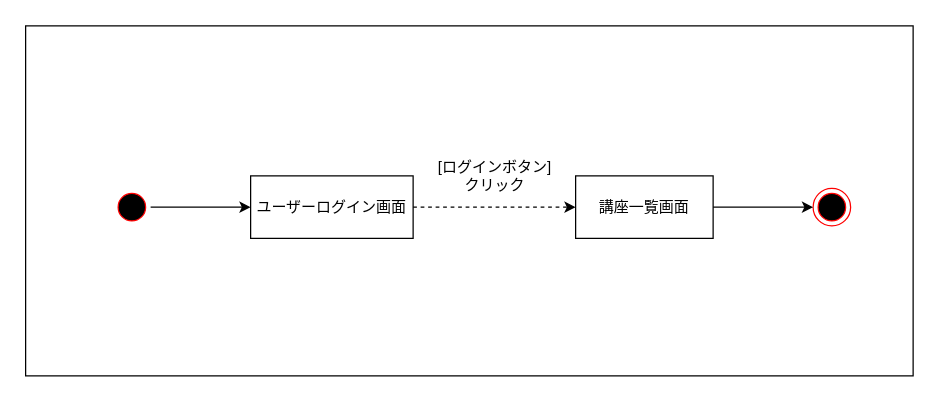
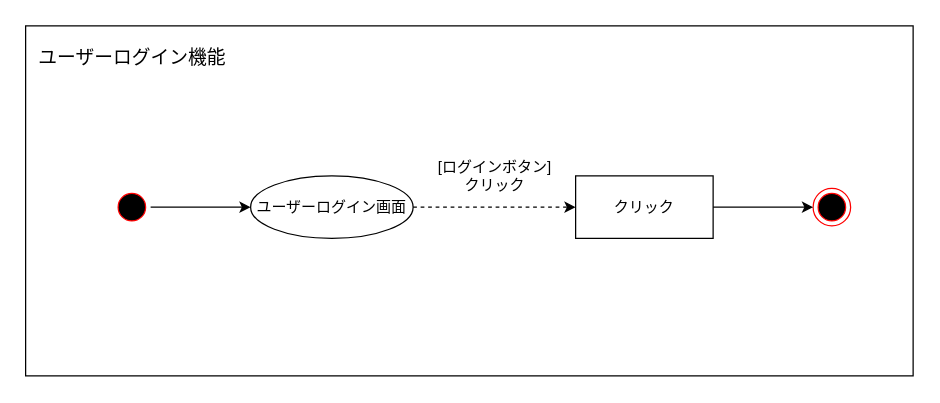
none -> (132, 57)
(332, 207) -> (332, 207)
(644, 207) -> (644, 207)
